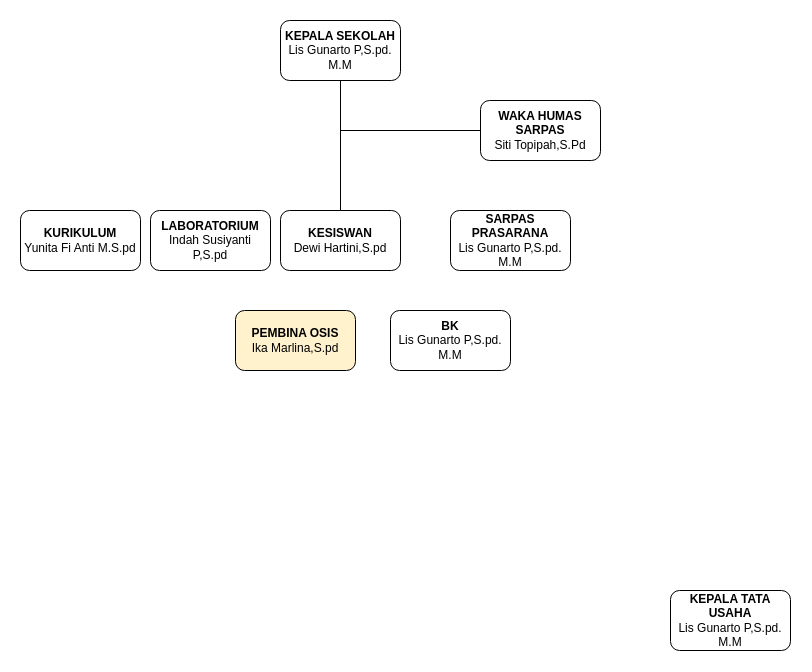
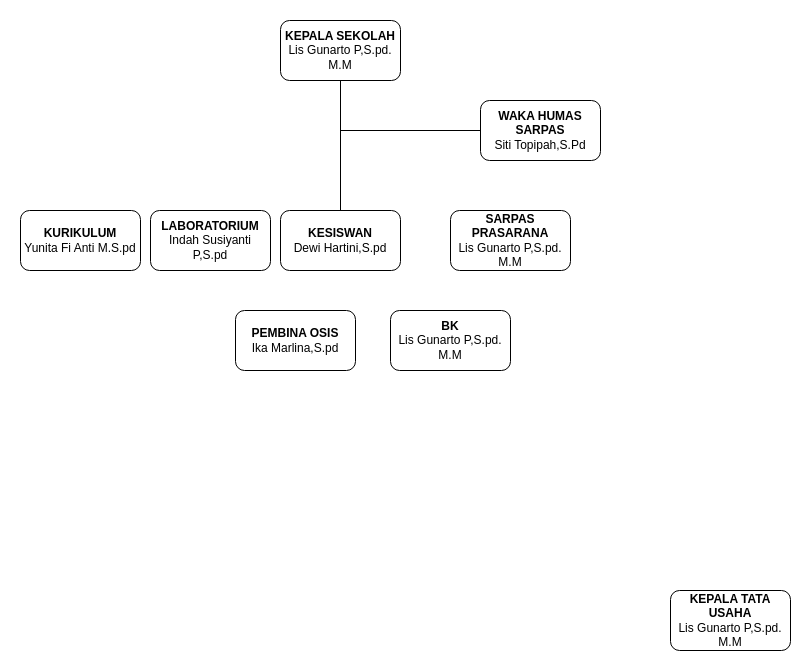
(296, 341) -> (296, 341)
